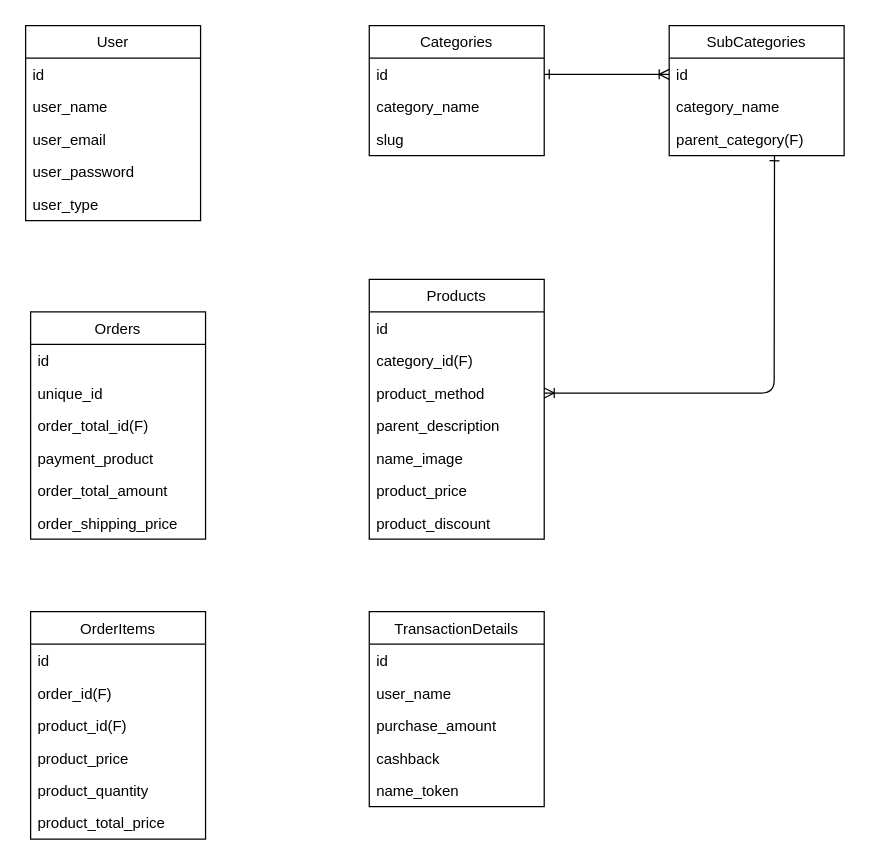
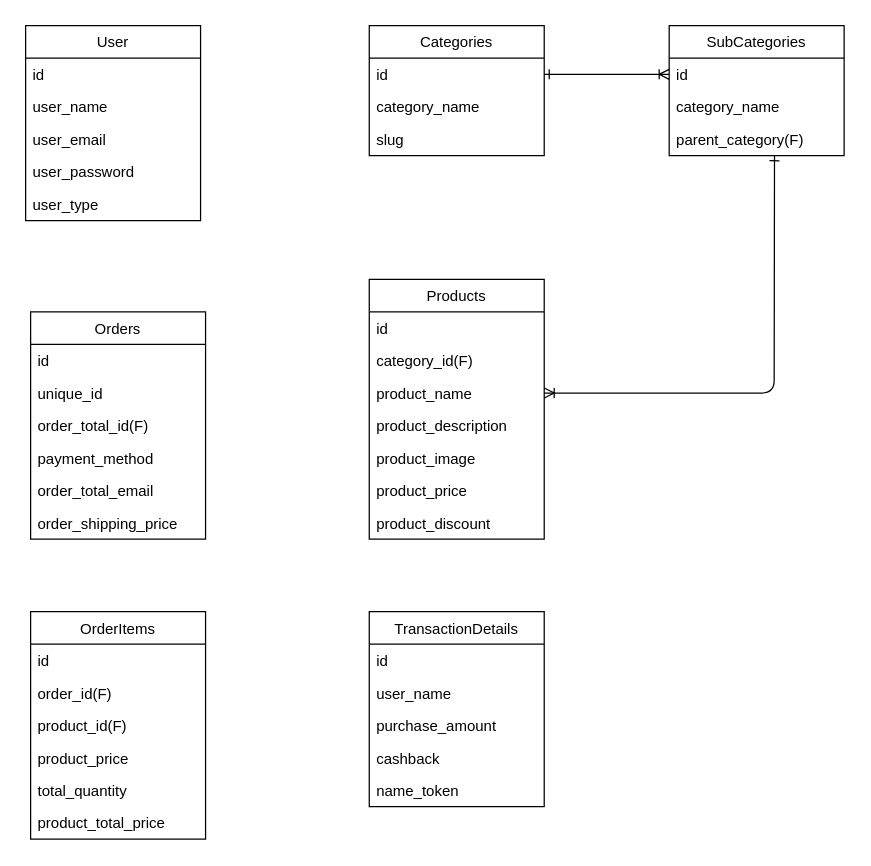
(435, 394) -> (427, 394)
(448, 426) -> (452, 426)
(101, 459) -> (96, 459)
(416, 459) -> (429, 459)
(111, 491) -> (103, 491)
(103, 791) -> (92, 791)
